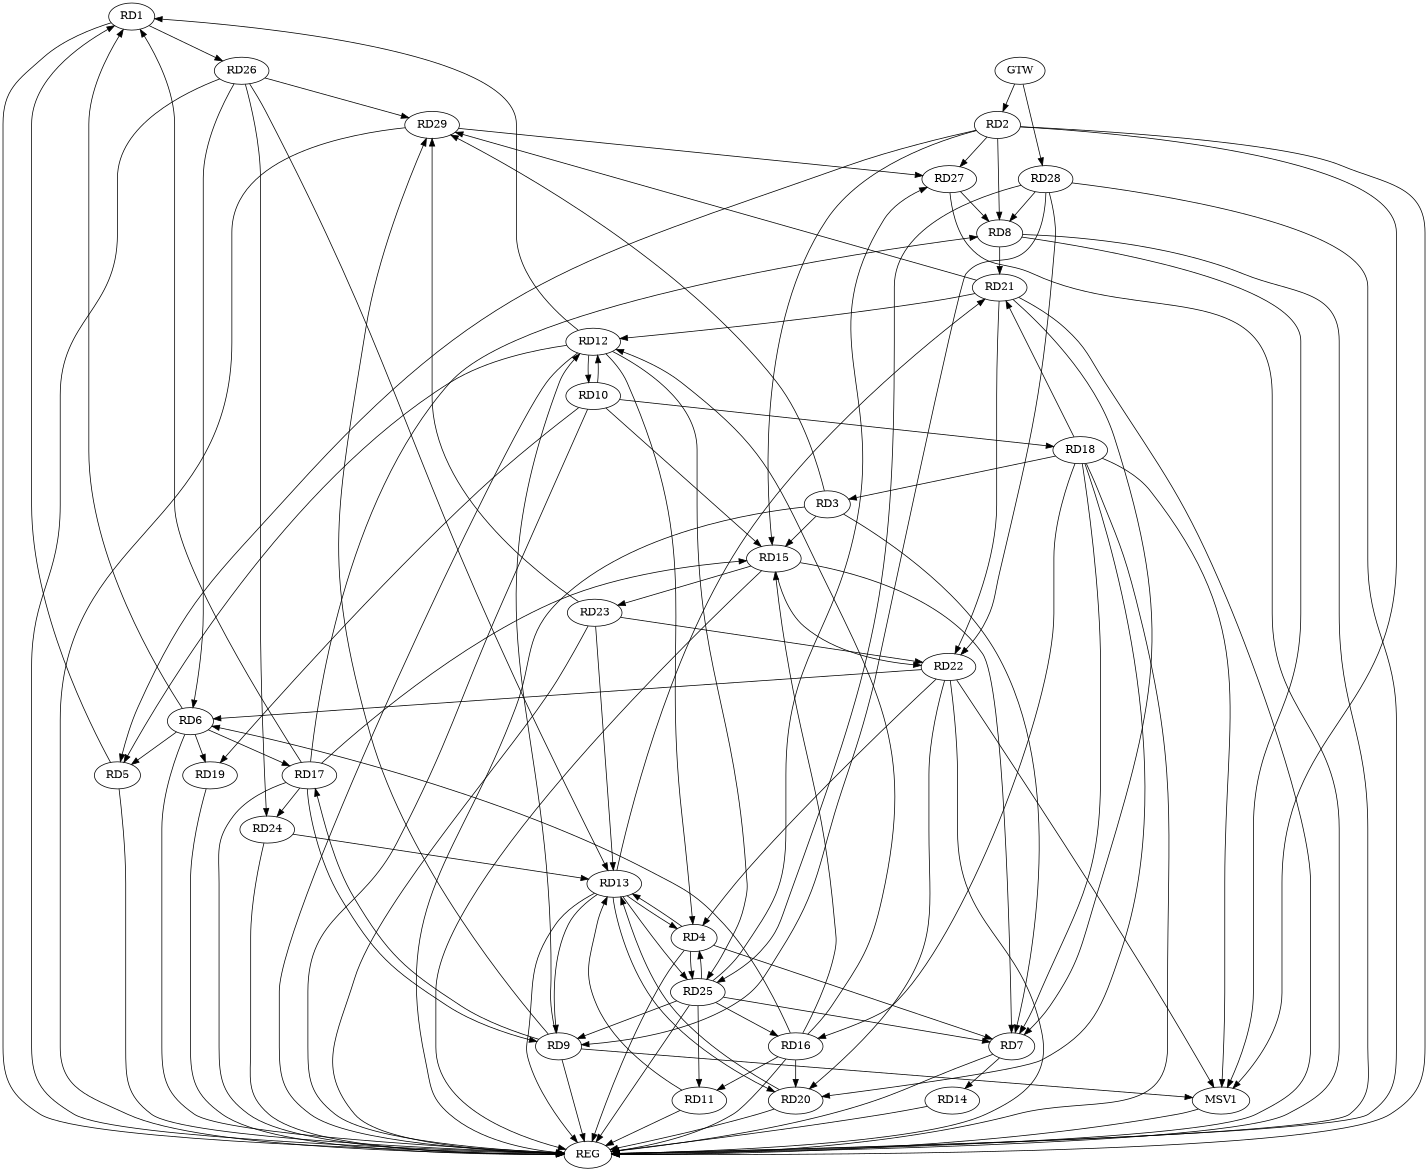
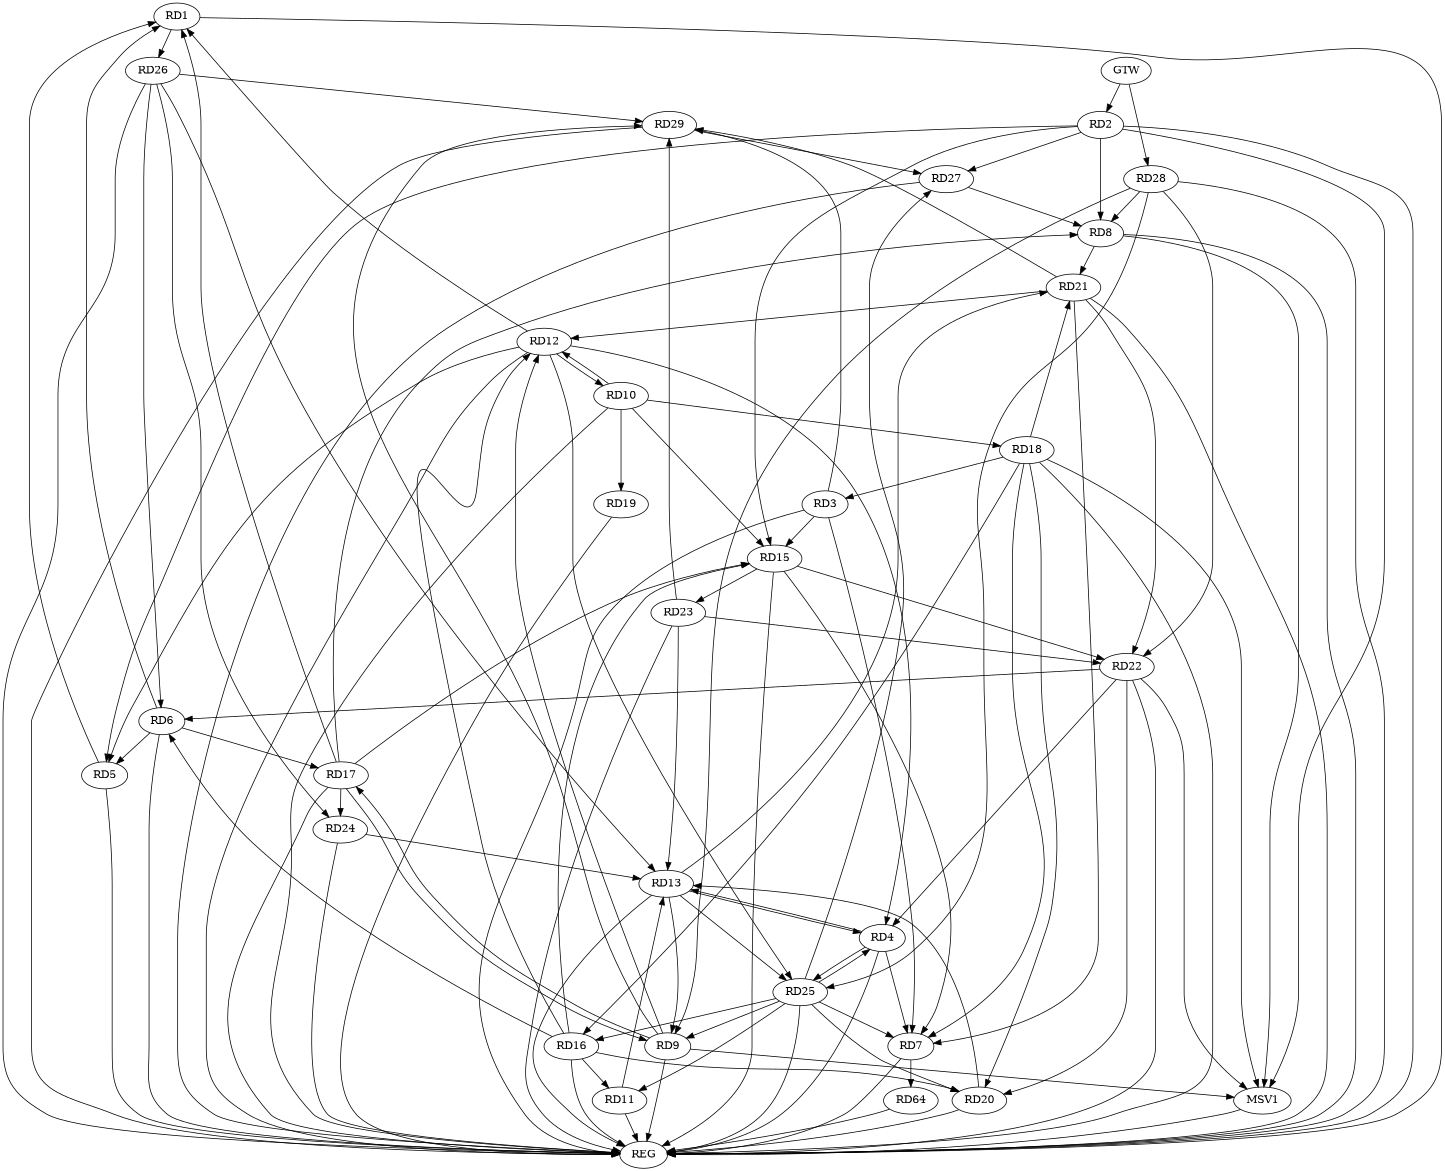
(199, 745) -> none
(664, 1014) -> (876, 1057)
(952, 1101) -> (911, 1101)
